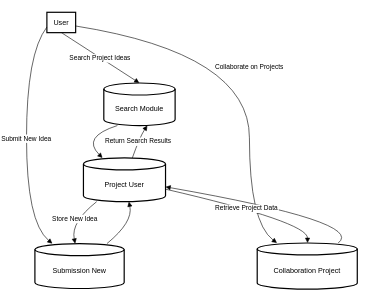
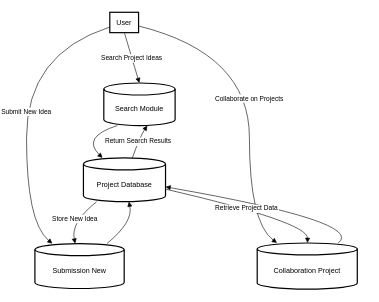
(61, 23) -> (124, 23)
(124, 185) -> (124, 185)
